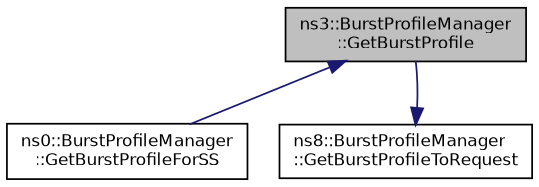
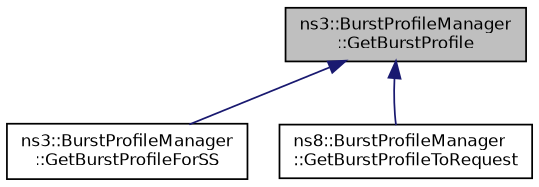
(417, 84) -> (394, 102)
(127, 151) -> (127, 151)
